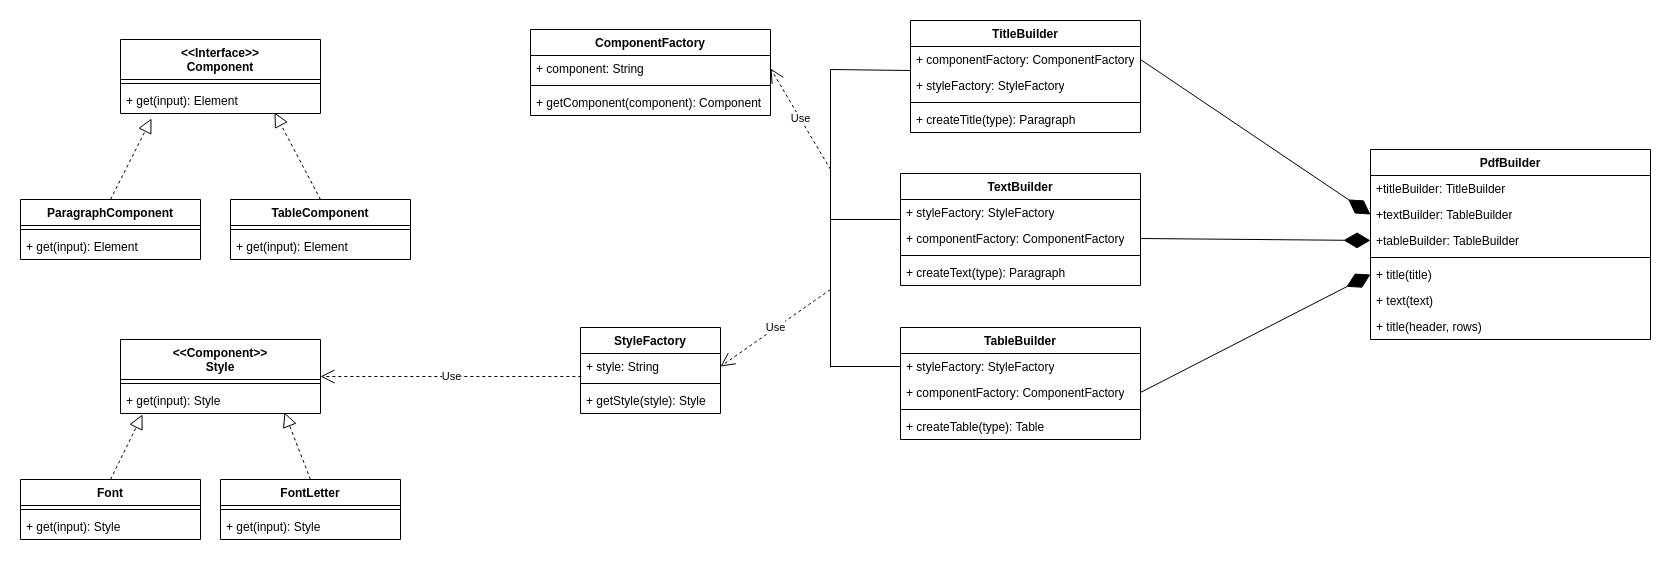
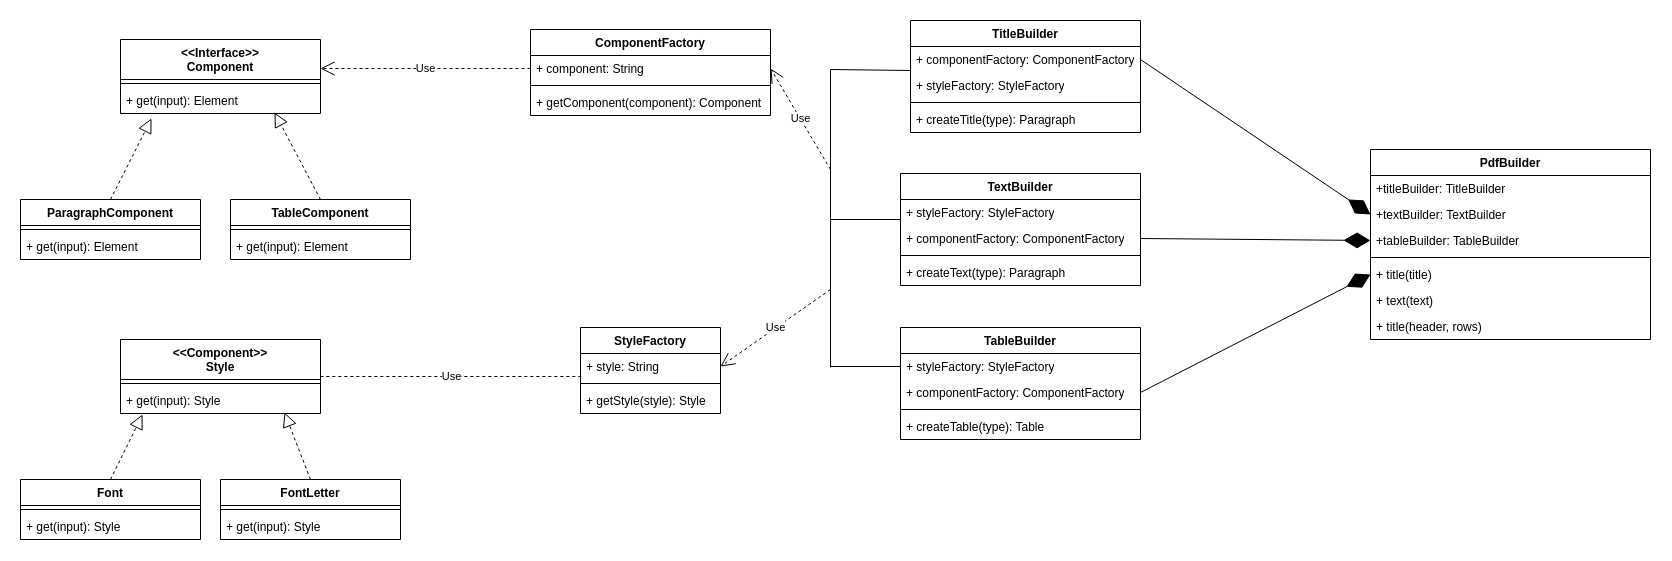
none -> (426, 69)
(1455, 216) -> (1453, 216)
(327, 377) -> (326, 377)
